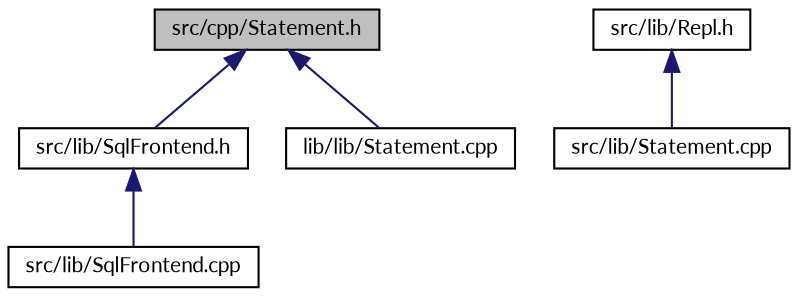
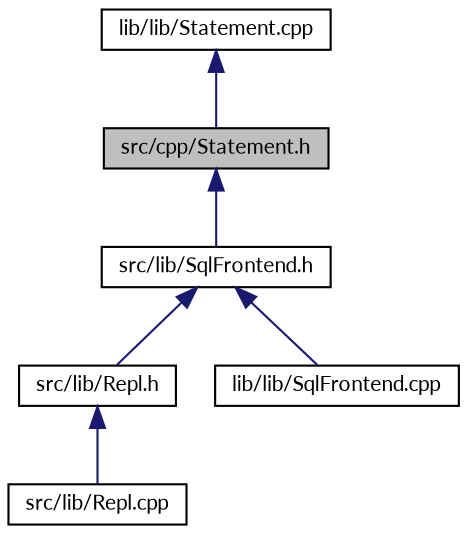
(342, 96) -> (216, 100)
(672, 148) -> (97, 504)
(134, 267) -> (337, 386)
none -> (149, 334)
